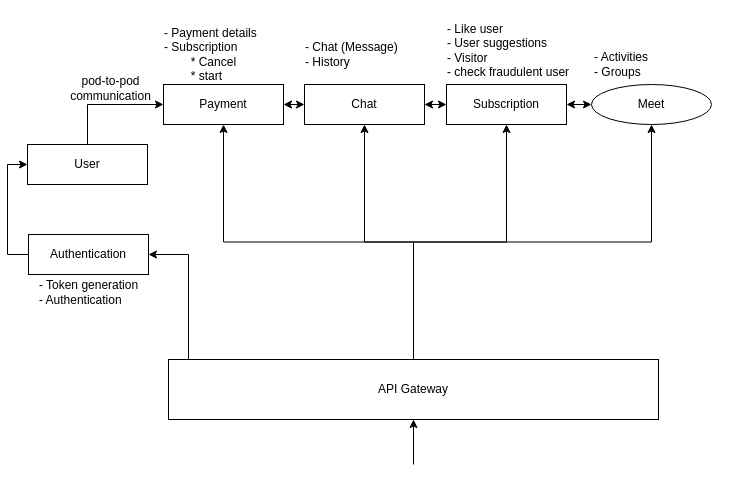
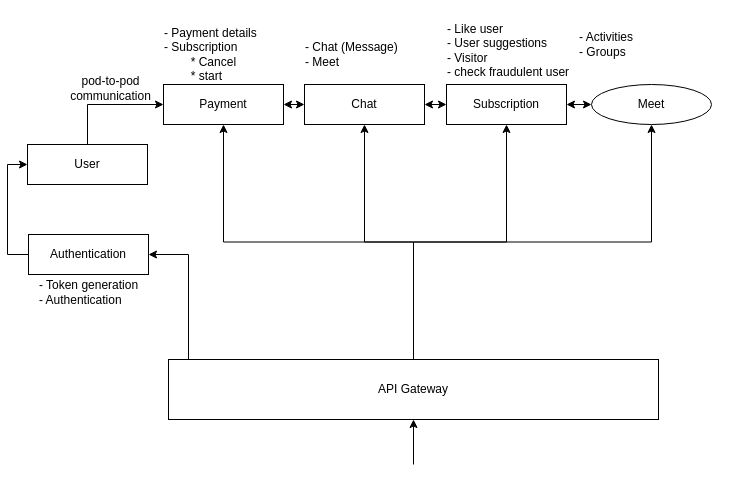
(356, 55) -> (356, 55)
(653, 65) -> (638, 45)
